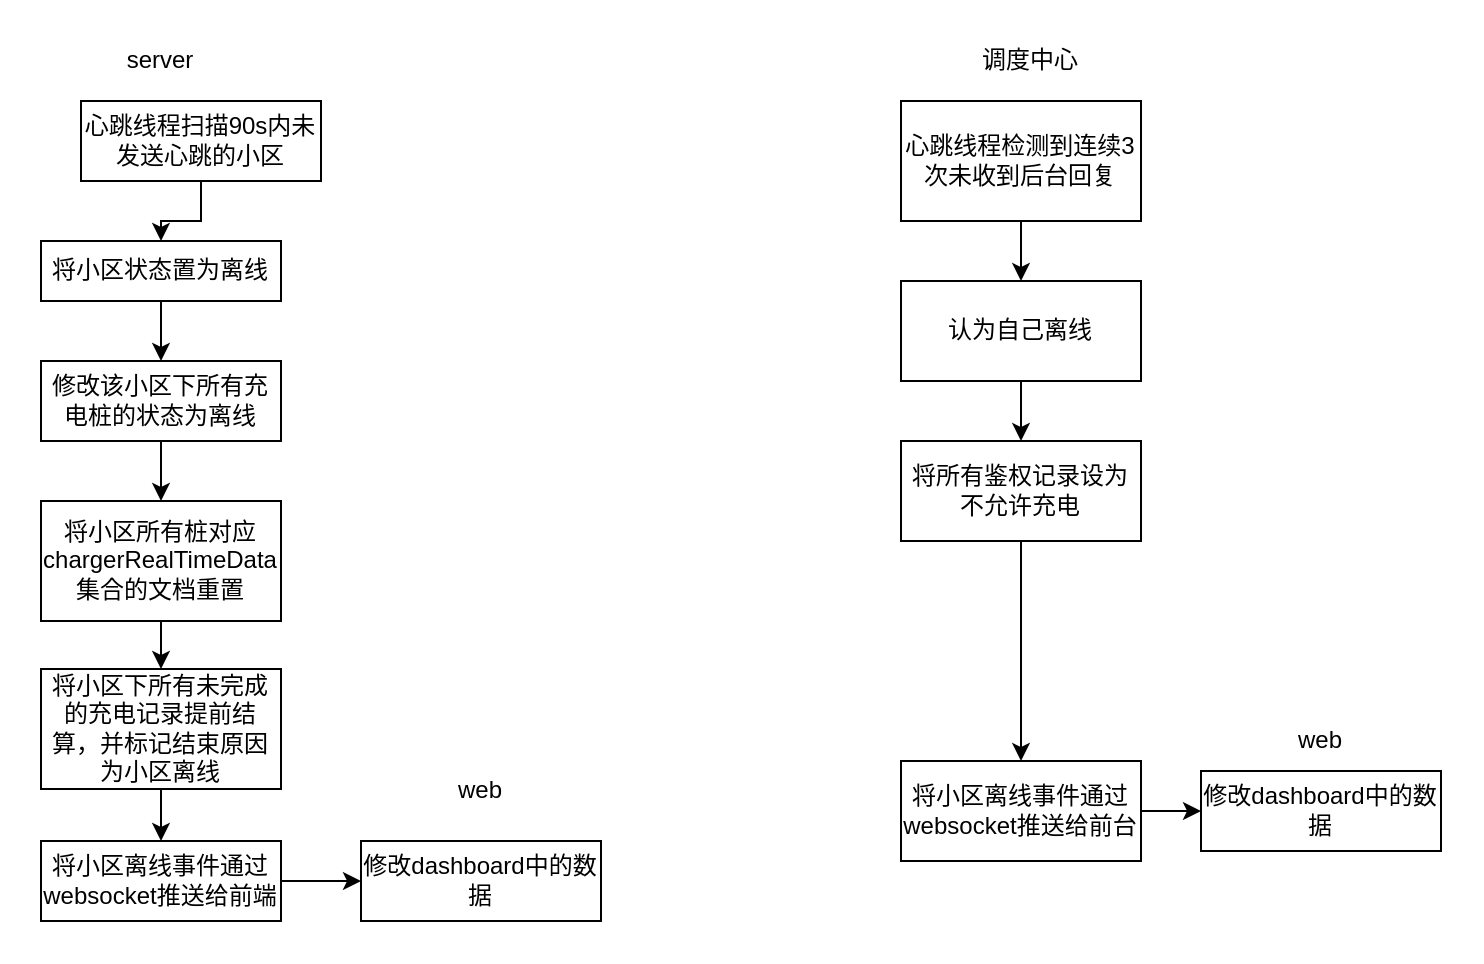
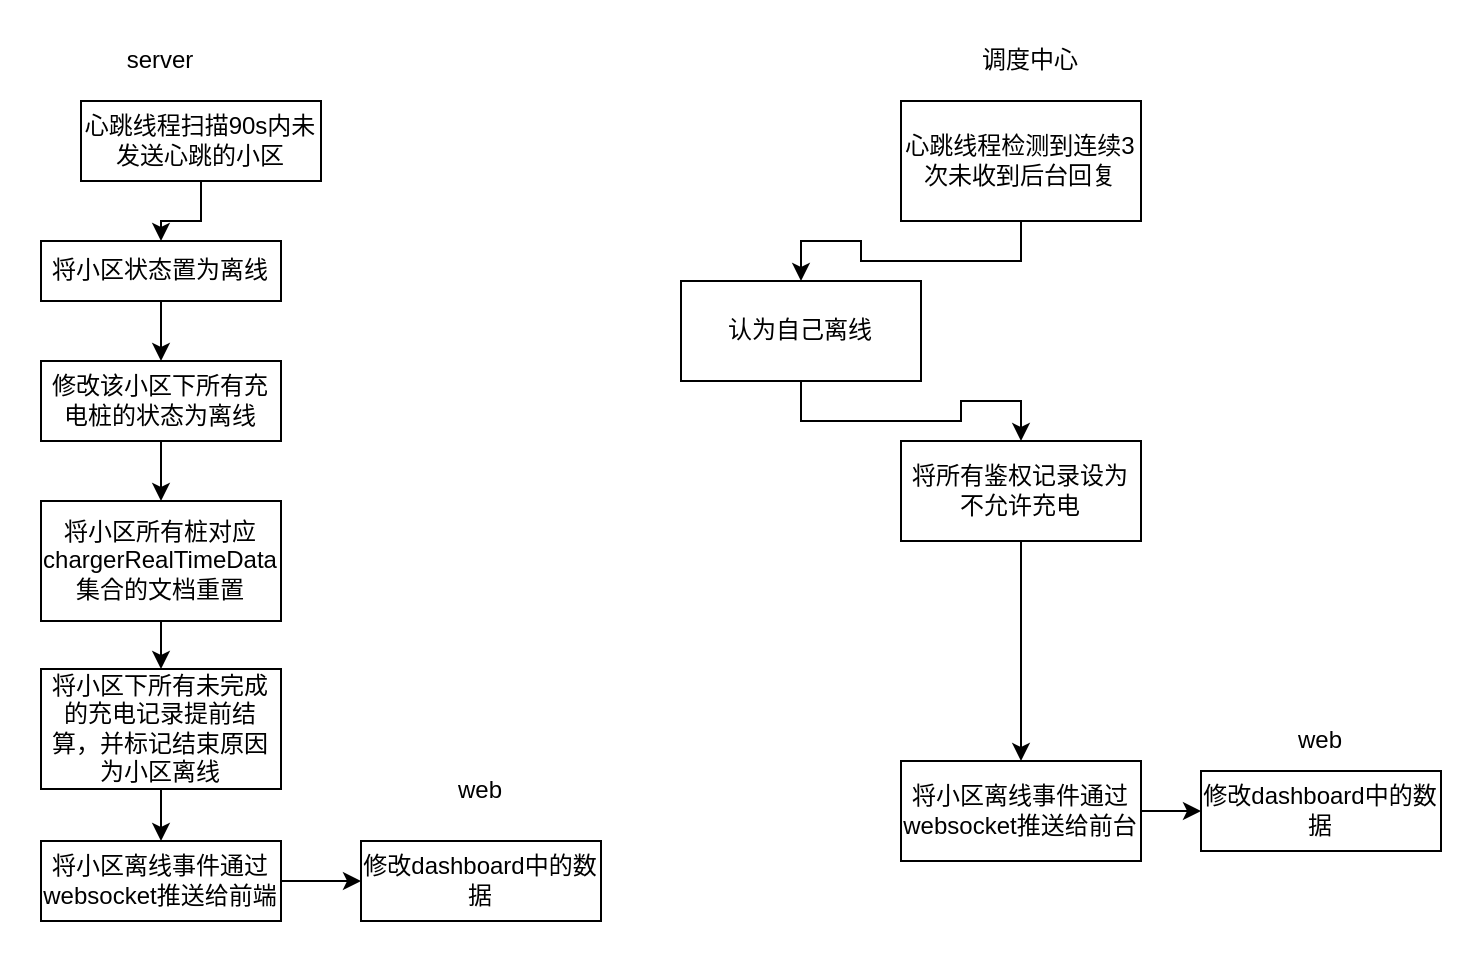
(1021, 331) -> (801, 331)
